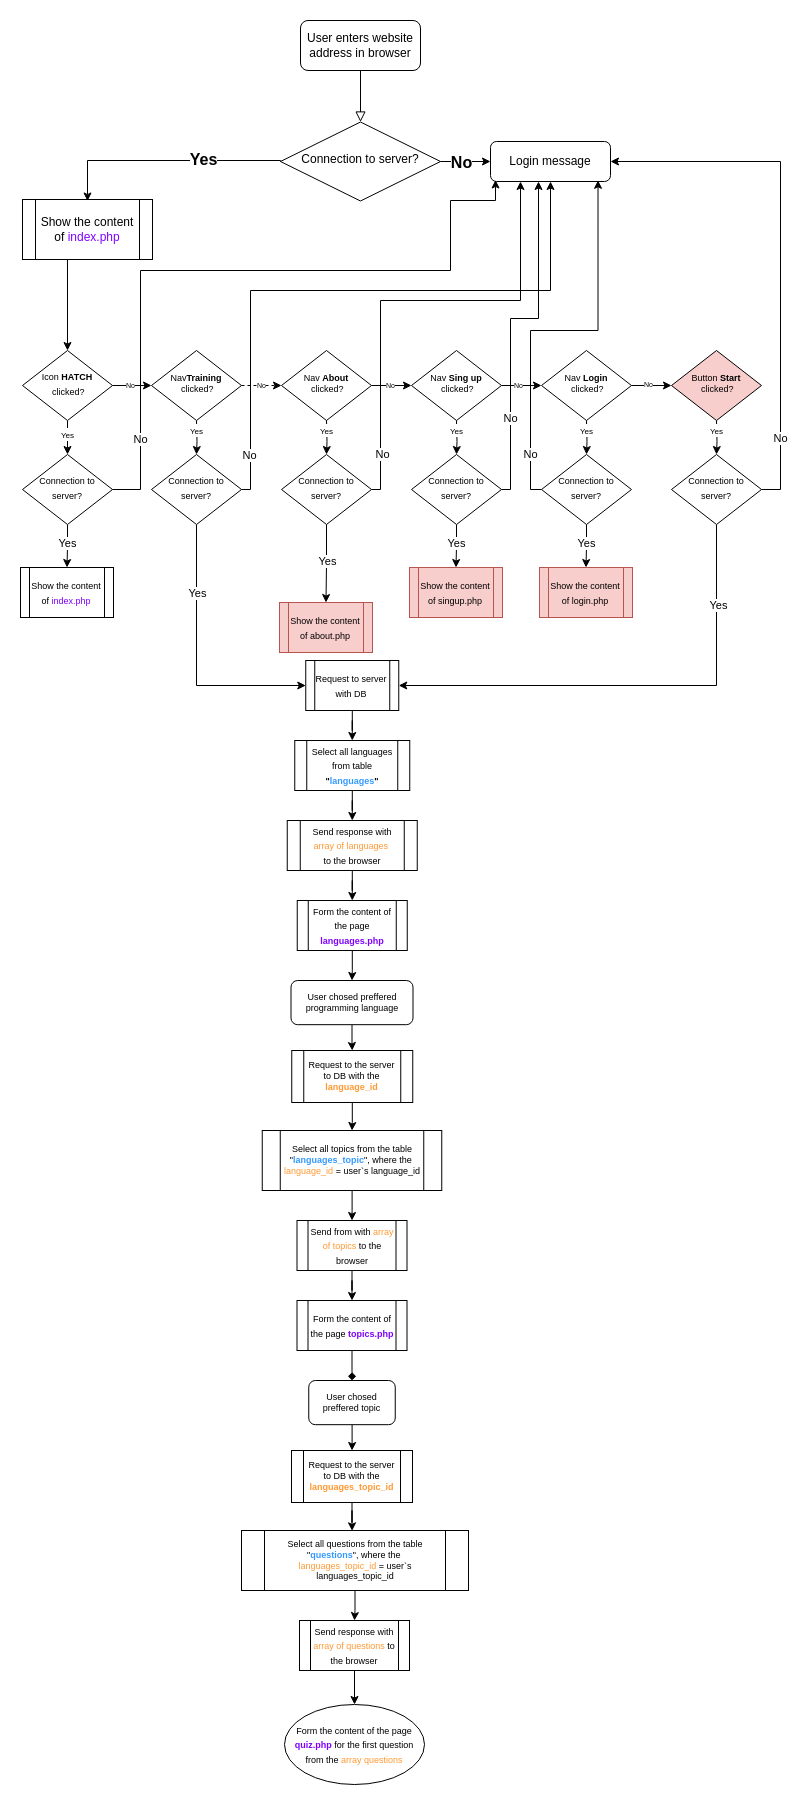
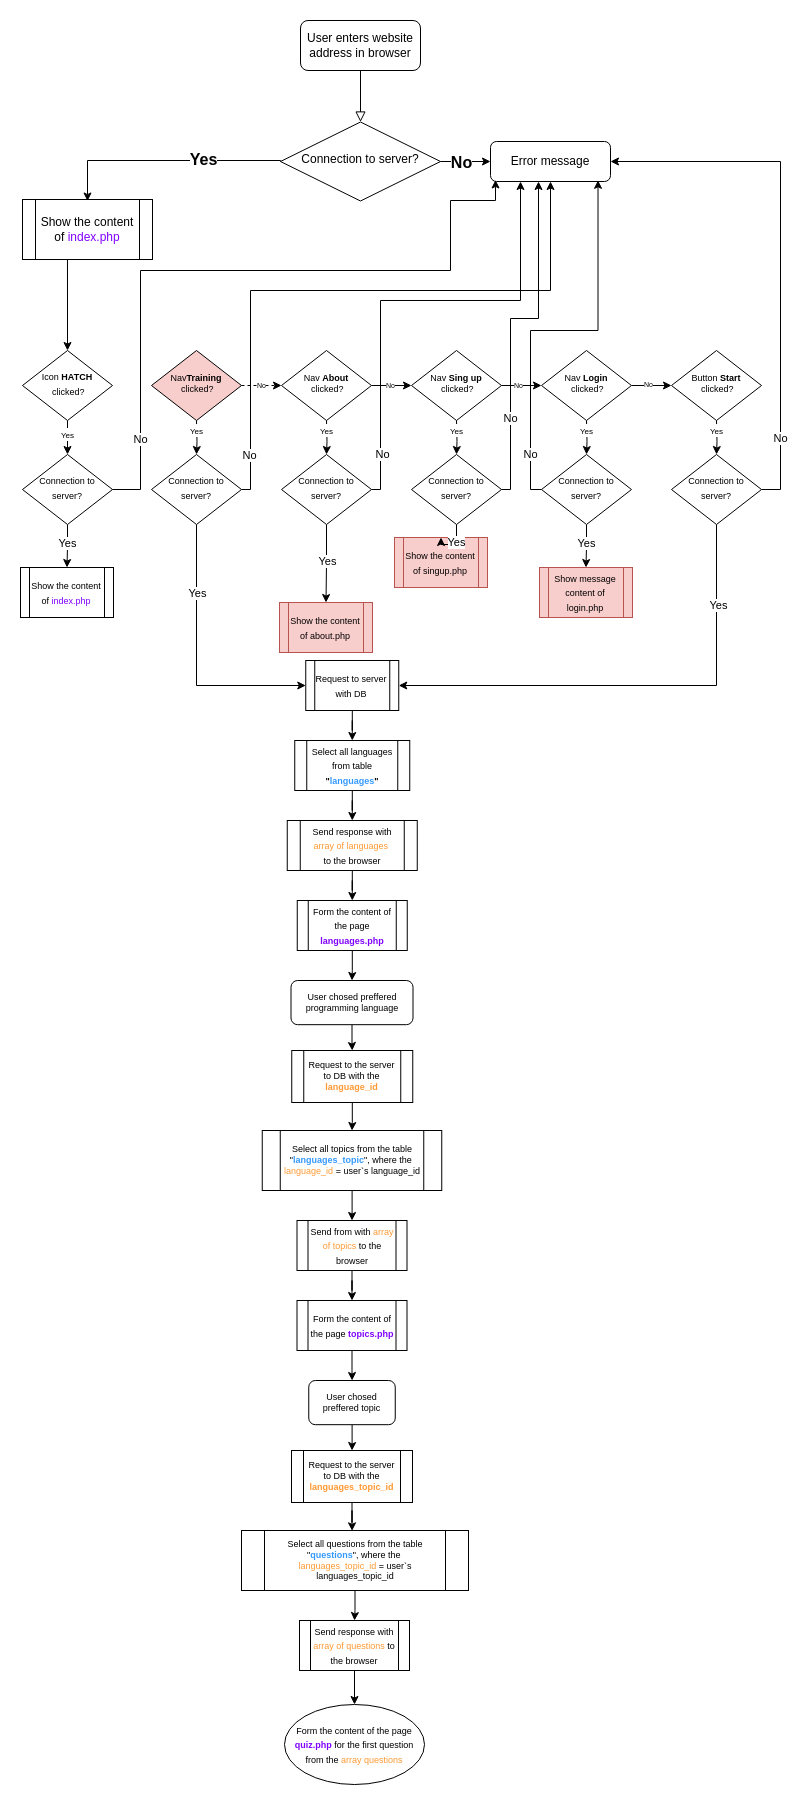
(551, 162) -> (551, 162)
(130, 386) -> none
(197, 386) -> (197, 386)
(717, 386) -> (717, 386)
(456, 593) -> (441, 563)
(586, 593) -> (586, 593)
(352, 1371) -> (352, 1372)
